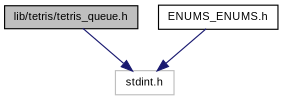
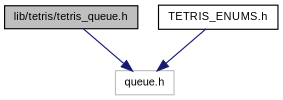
(218, 17) -> (218, 17)
(145, 83) -> (145, 83)
